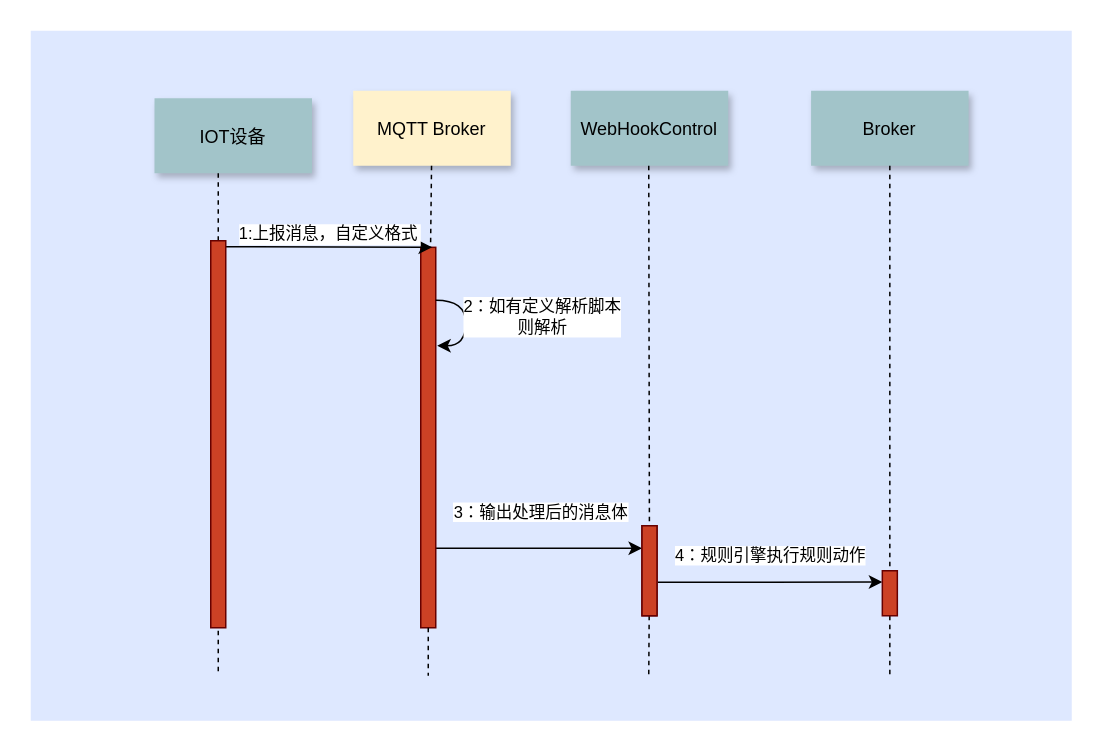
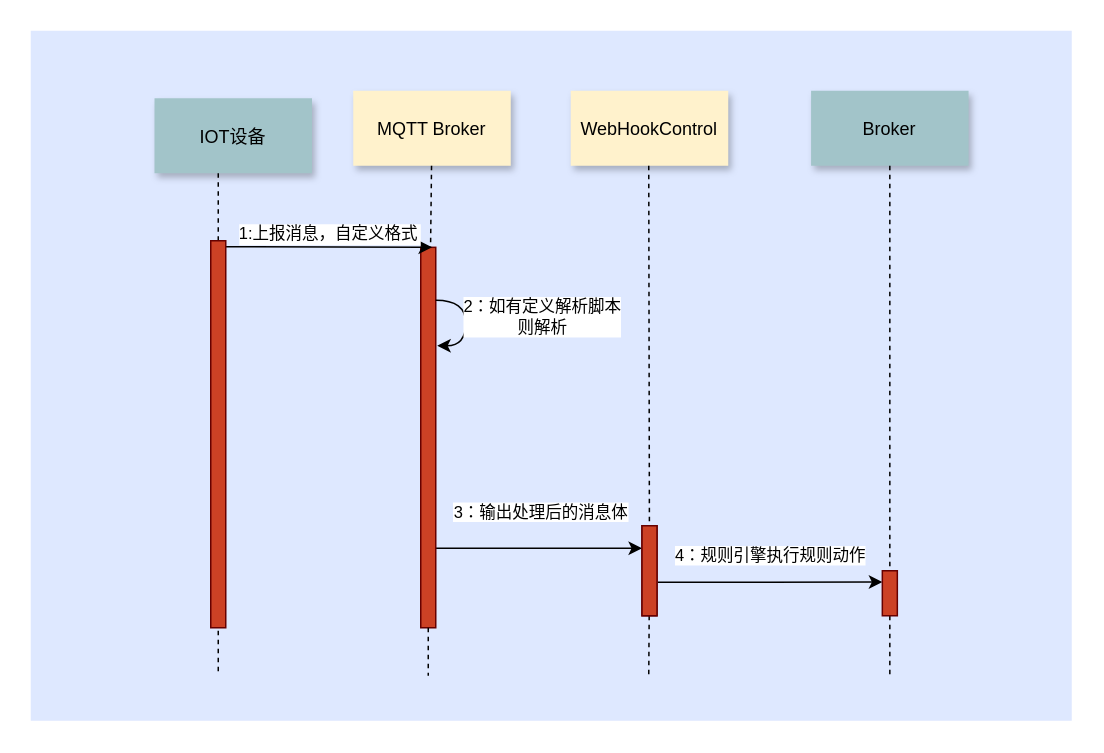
(650, 128) -> (650, 128)
